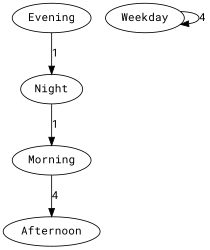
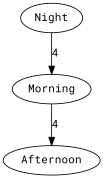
(52, 18) -> none
(145, 18) -> none
(55, 125) -> (55, 54)
